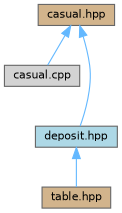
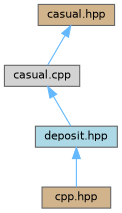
(90, 81) -> (62, 111)
(76, 198) -> (76, 198)
